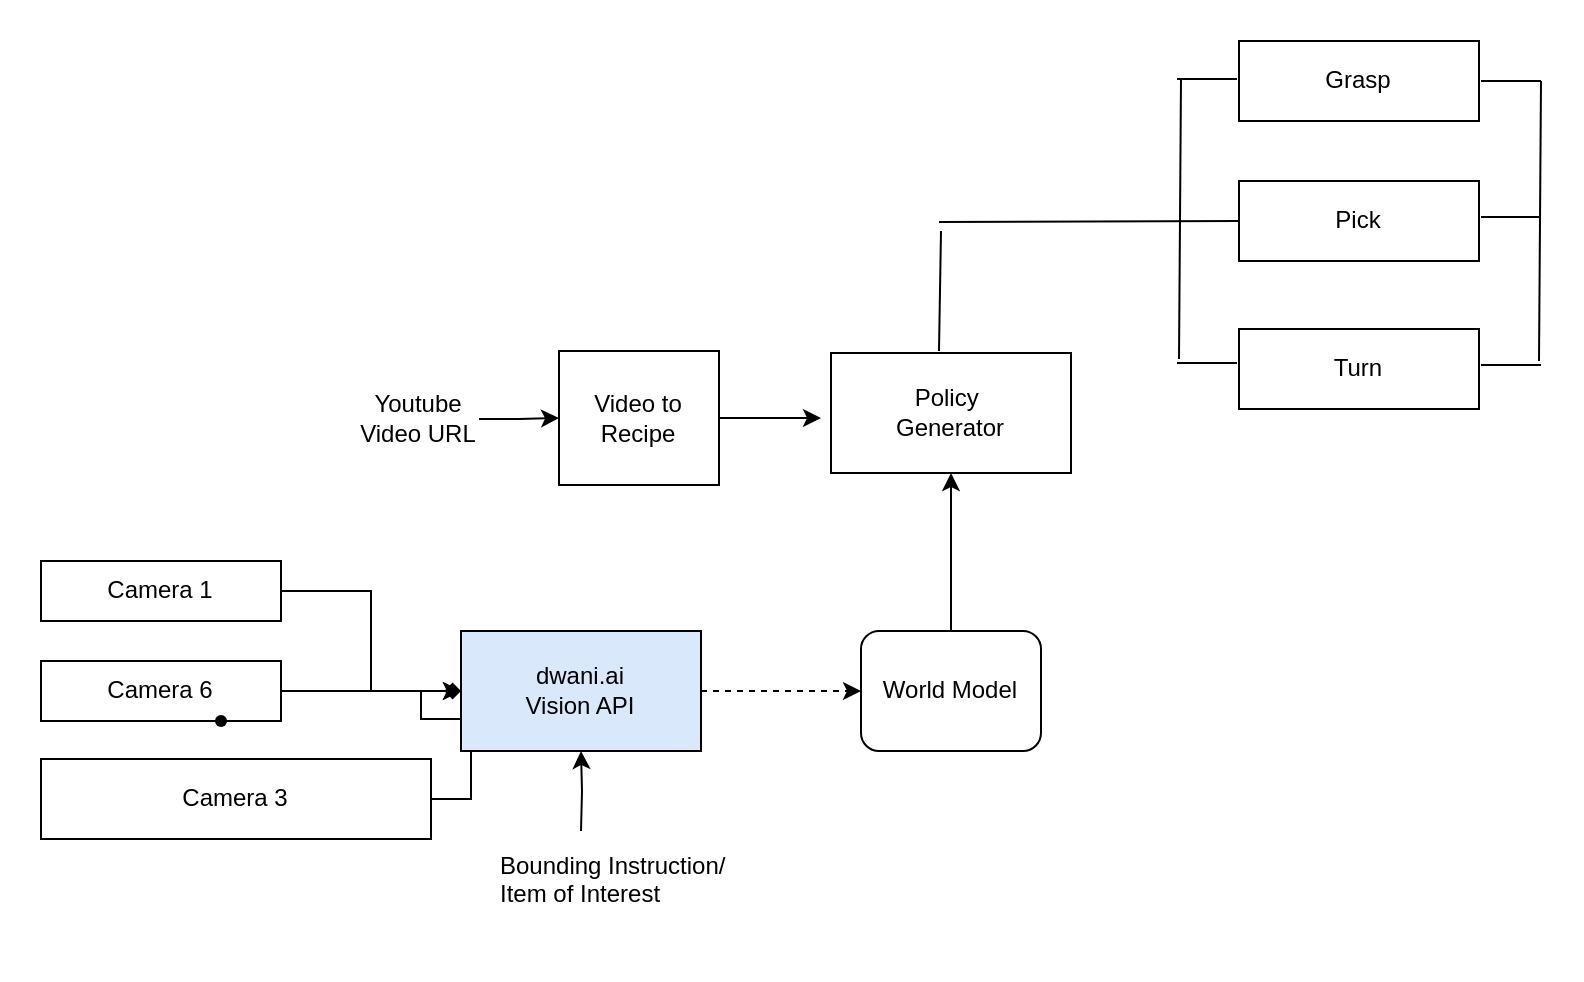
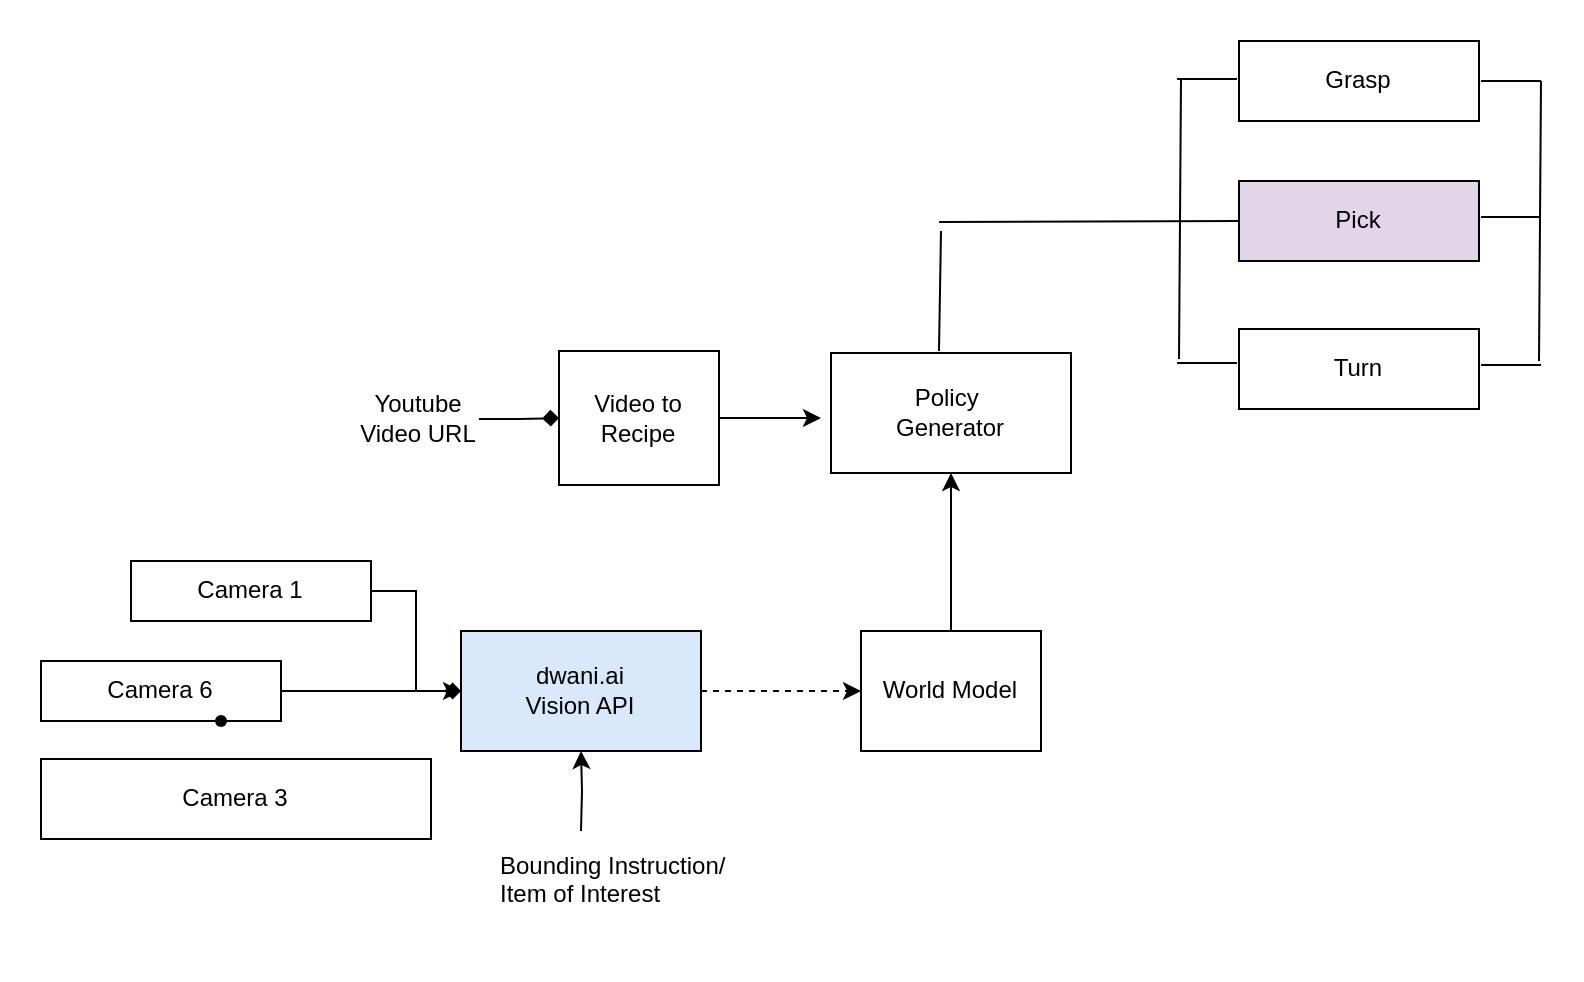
(1359, 221) -> (1359, 221)
(543, 418) -> (542, 418)
(161, 591) -> (251, 591)
(951, 691) -> (951, 691)
(471, 795) -> none
